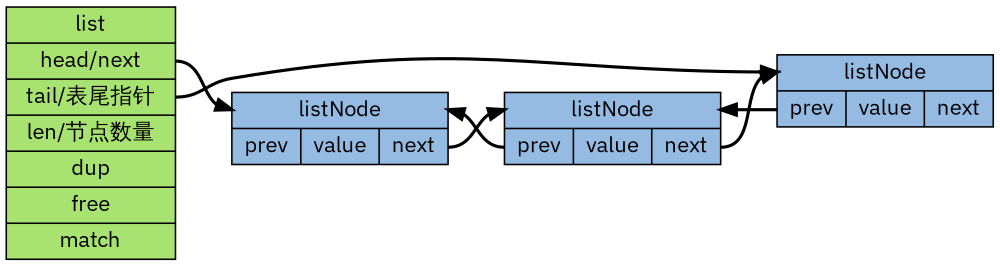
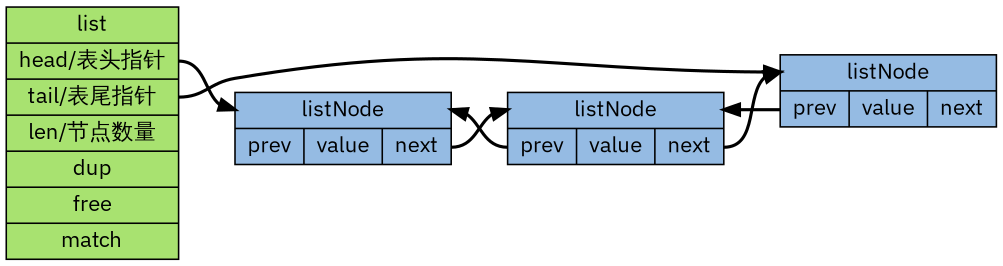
(91, 60) -> (92, 60)
